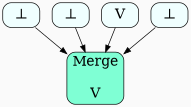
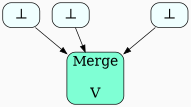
(120, 15) -> none
